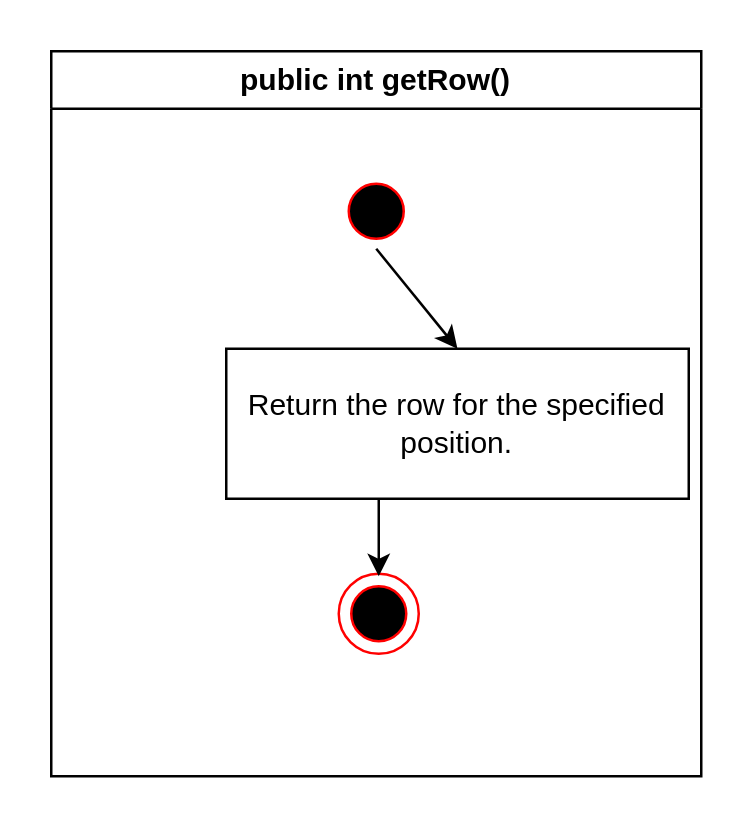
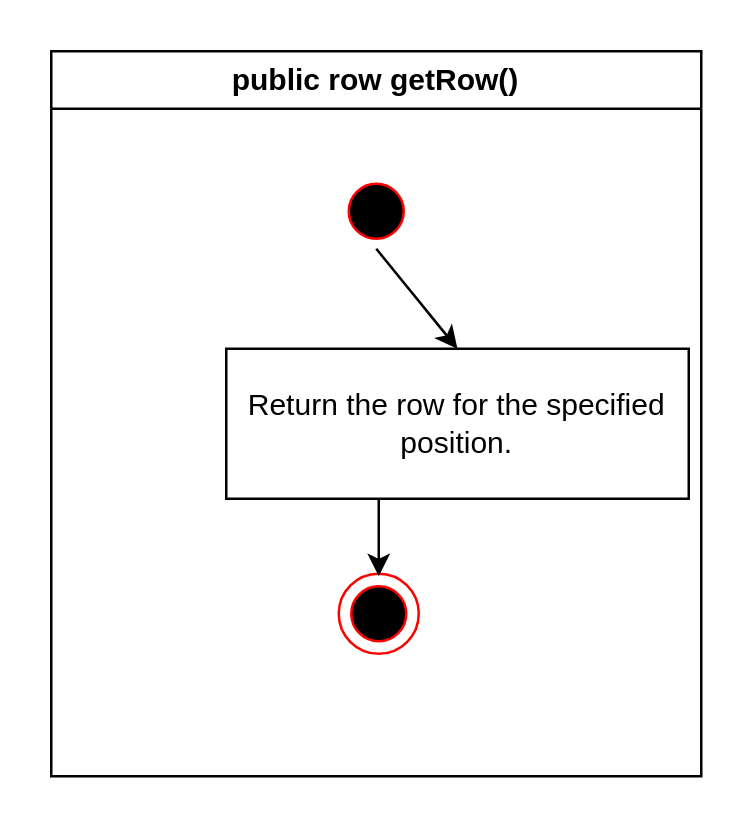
(376, 81) -> (376, 81)
